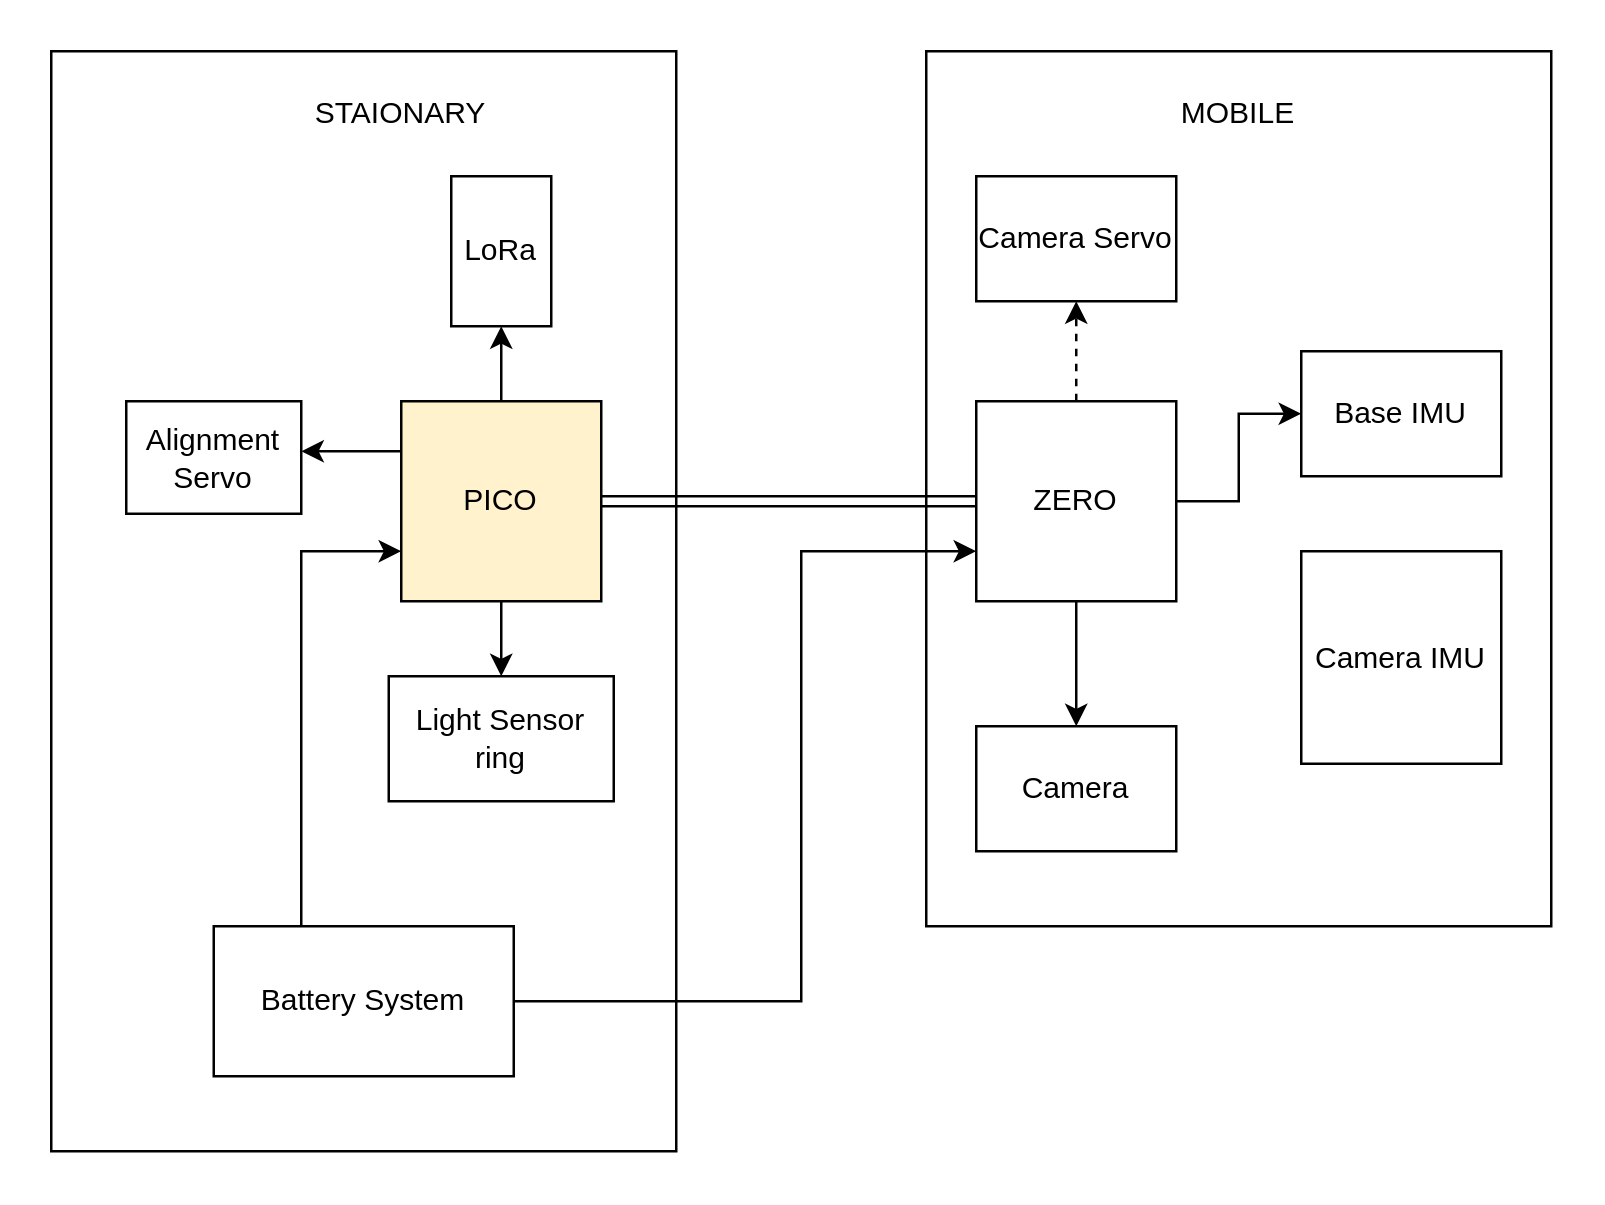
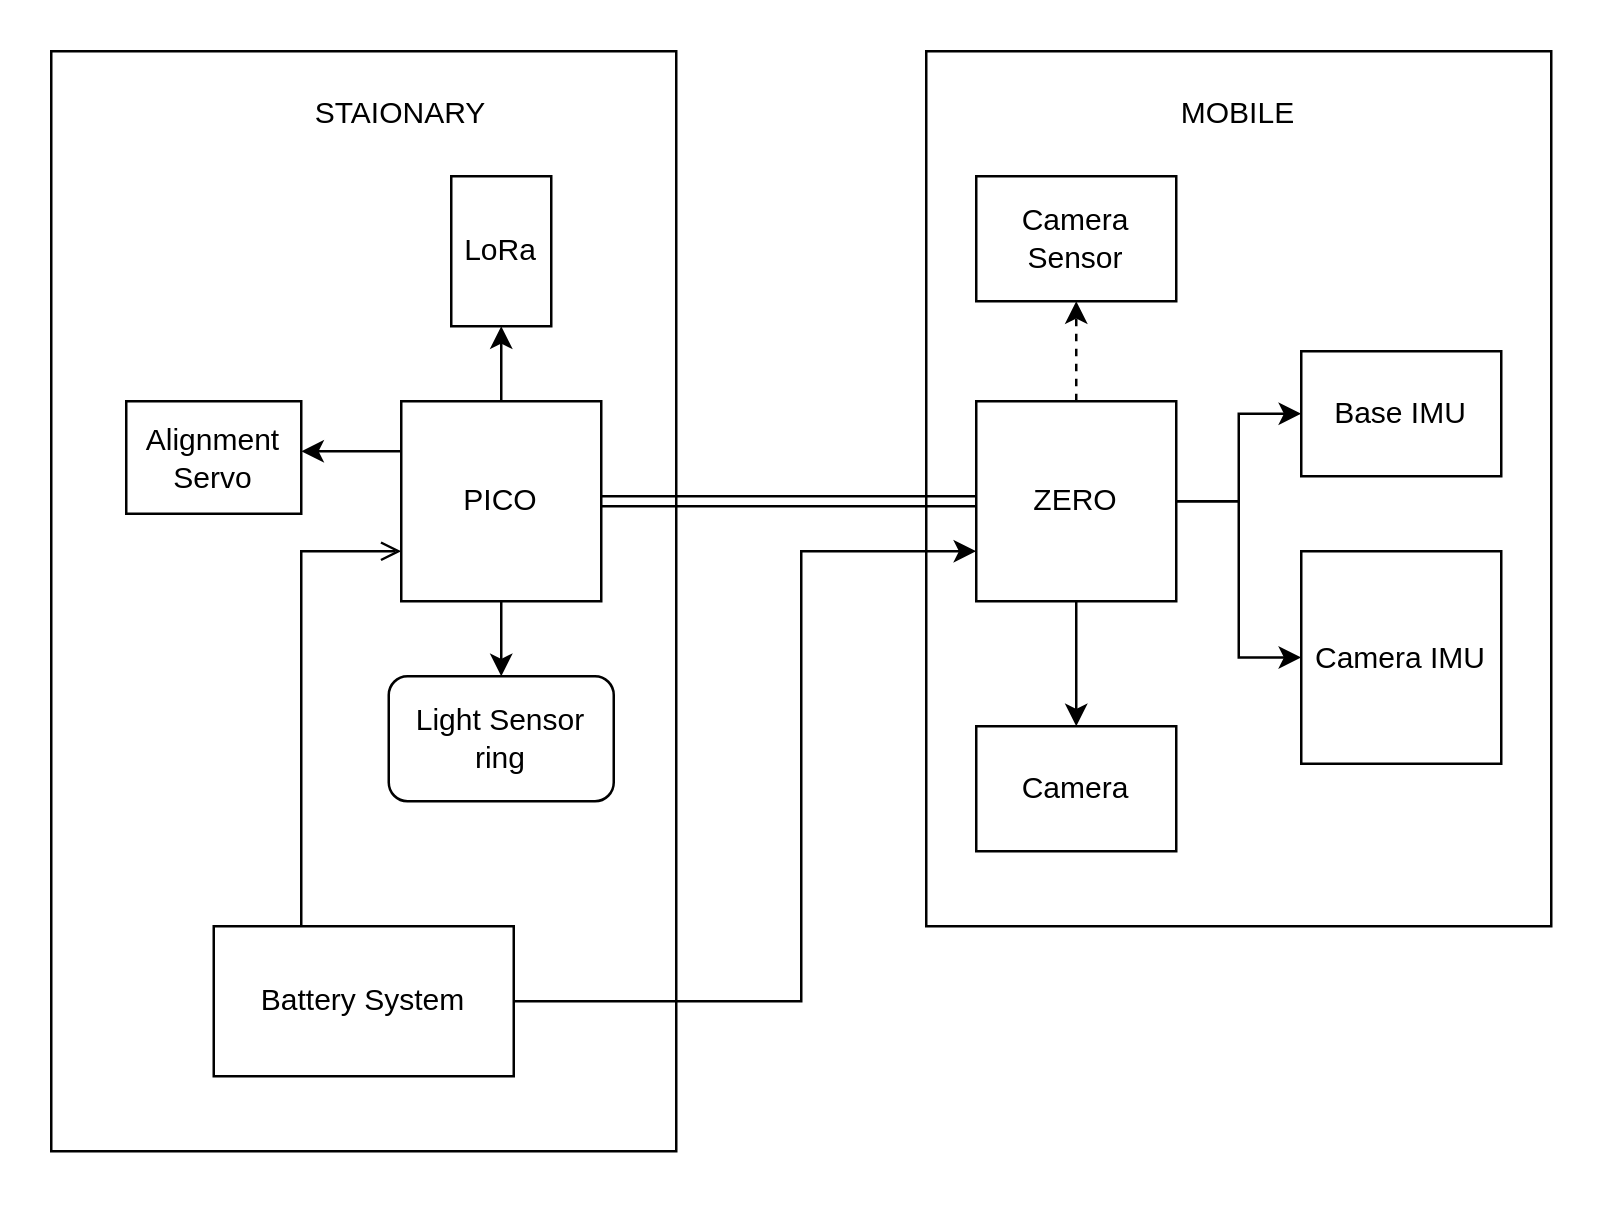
(1076, 239) -> (1076, 239)
(501, 501) -> (501, 501)
(383, 551) -> (387, 551)
none -> (1239, 602)
(501, 739) -> (501, 739)
